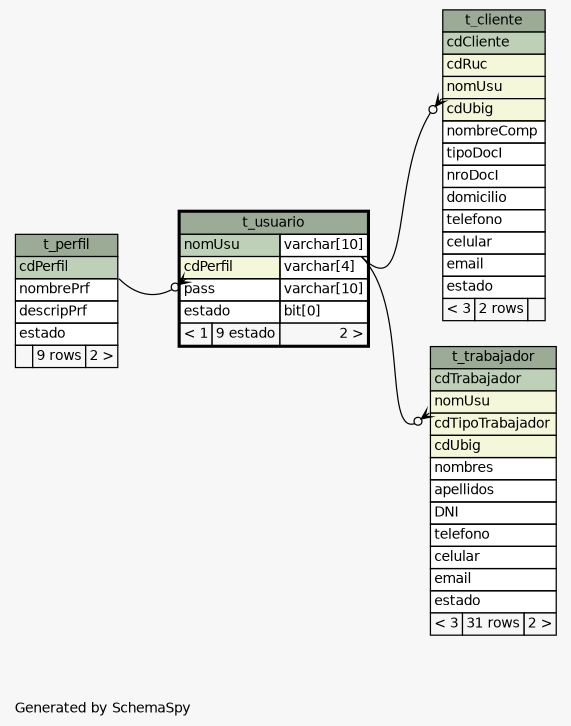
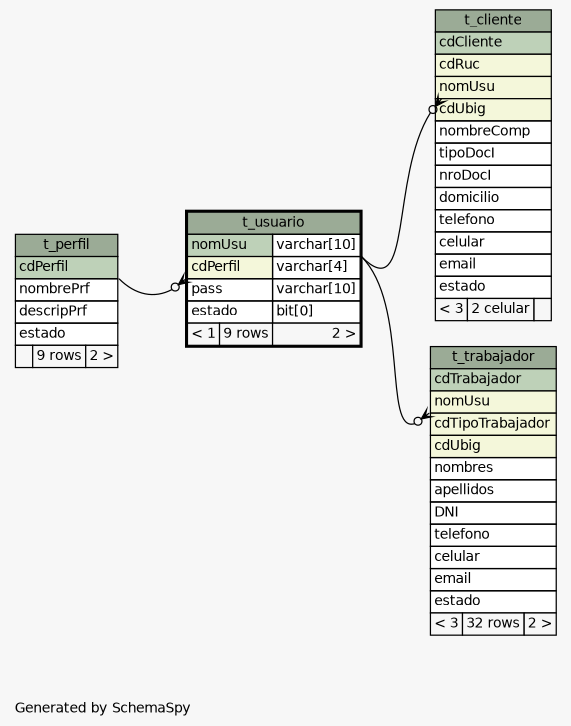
(501, 309) -> (501, 309)
(246, 334) -> (246, 334)
(493, 623) -> (493, 623)
